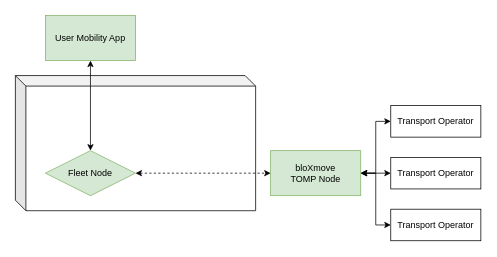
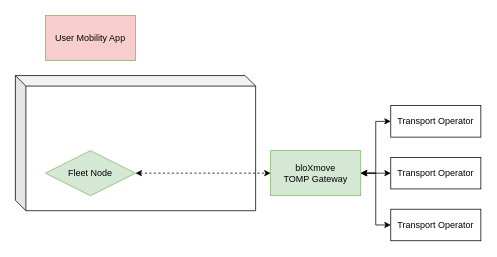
(90, 38) -> (90, 38)
(90, 105) -> none
(315, 173) -> (315, 173)
